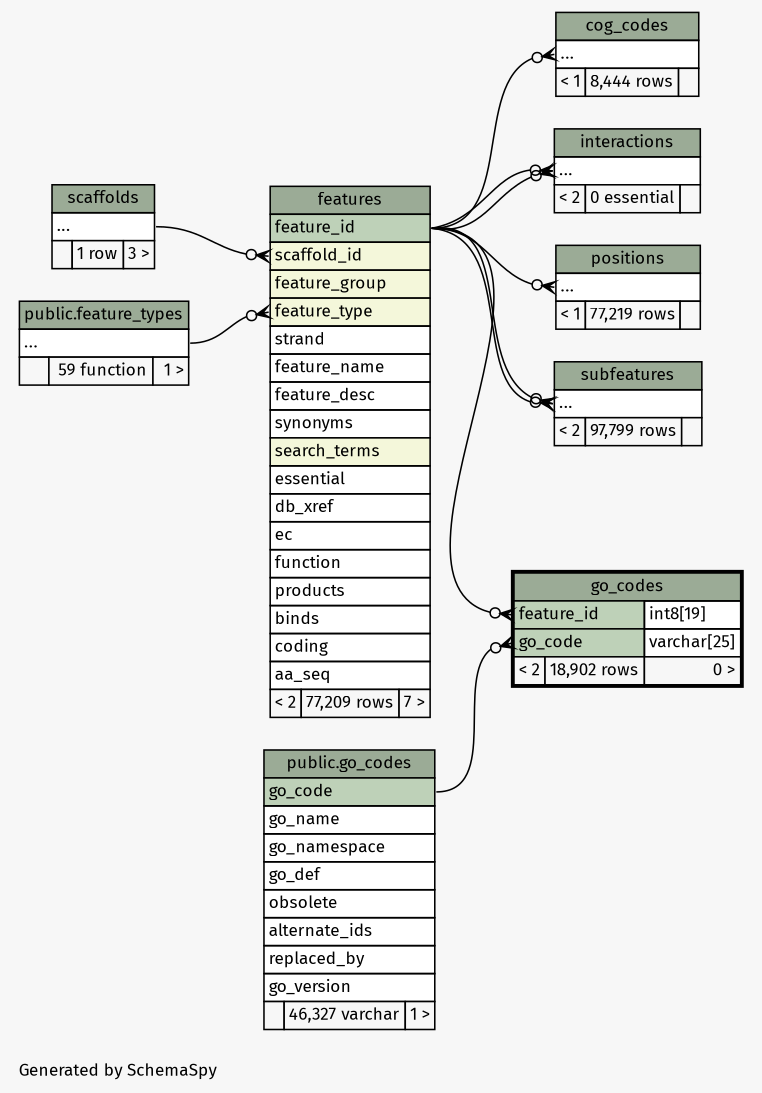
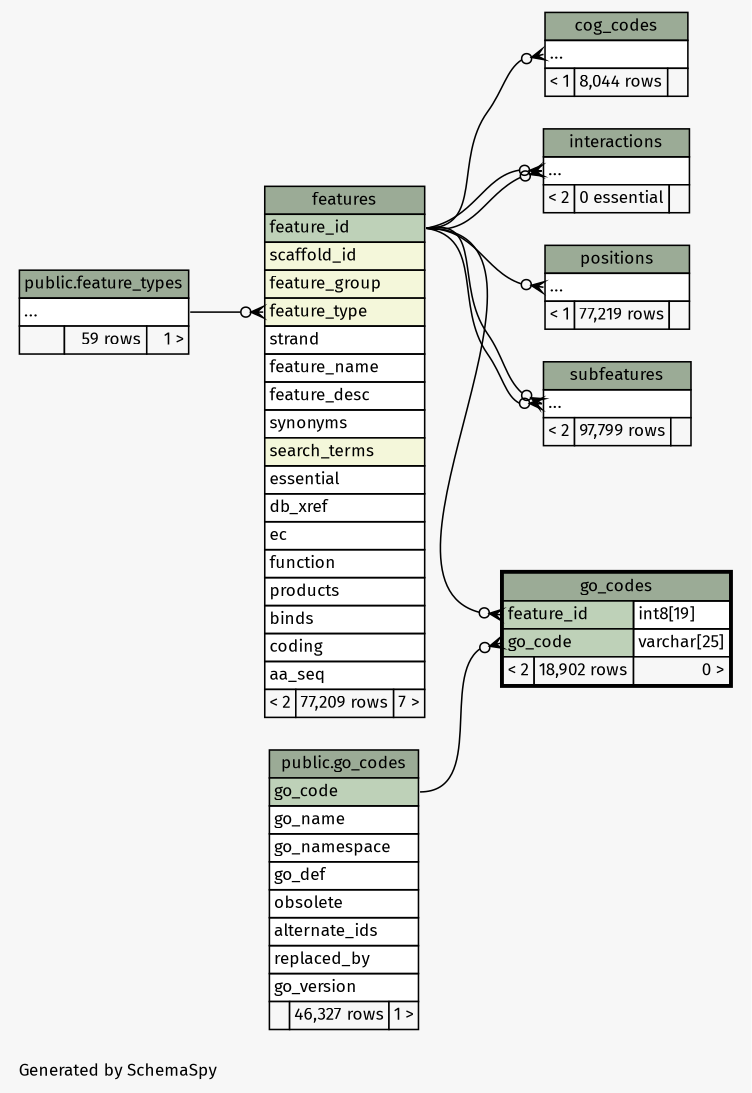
(632, 82) -> (621, 82)
(103, 227) -> none
(103, 370) -> (112, 339)
(345, 1015) -> (339, 1015)
